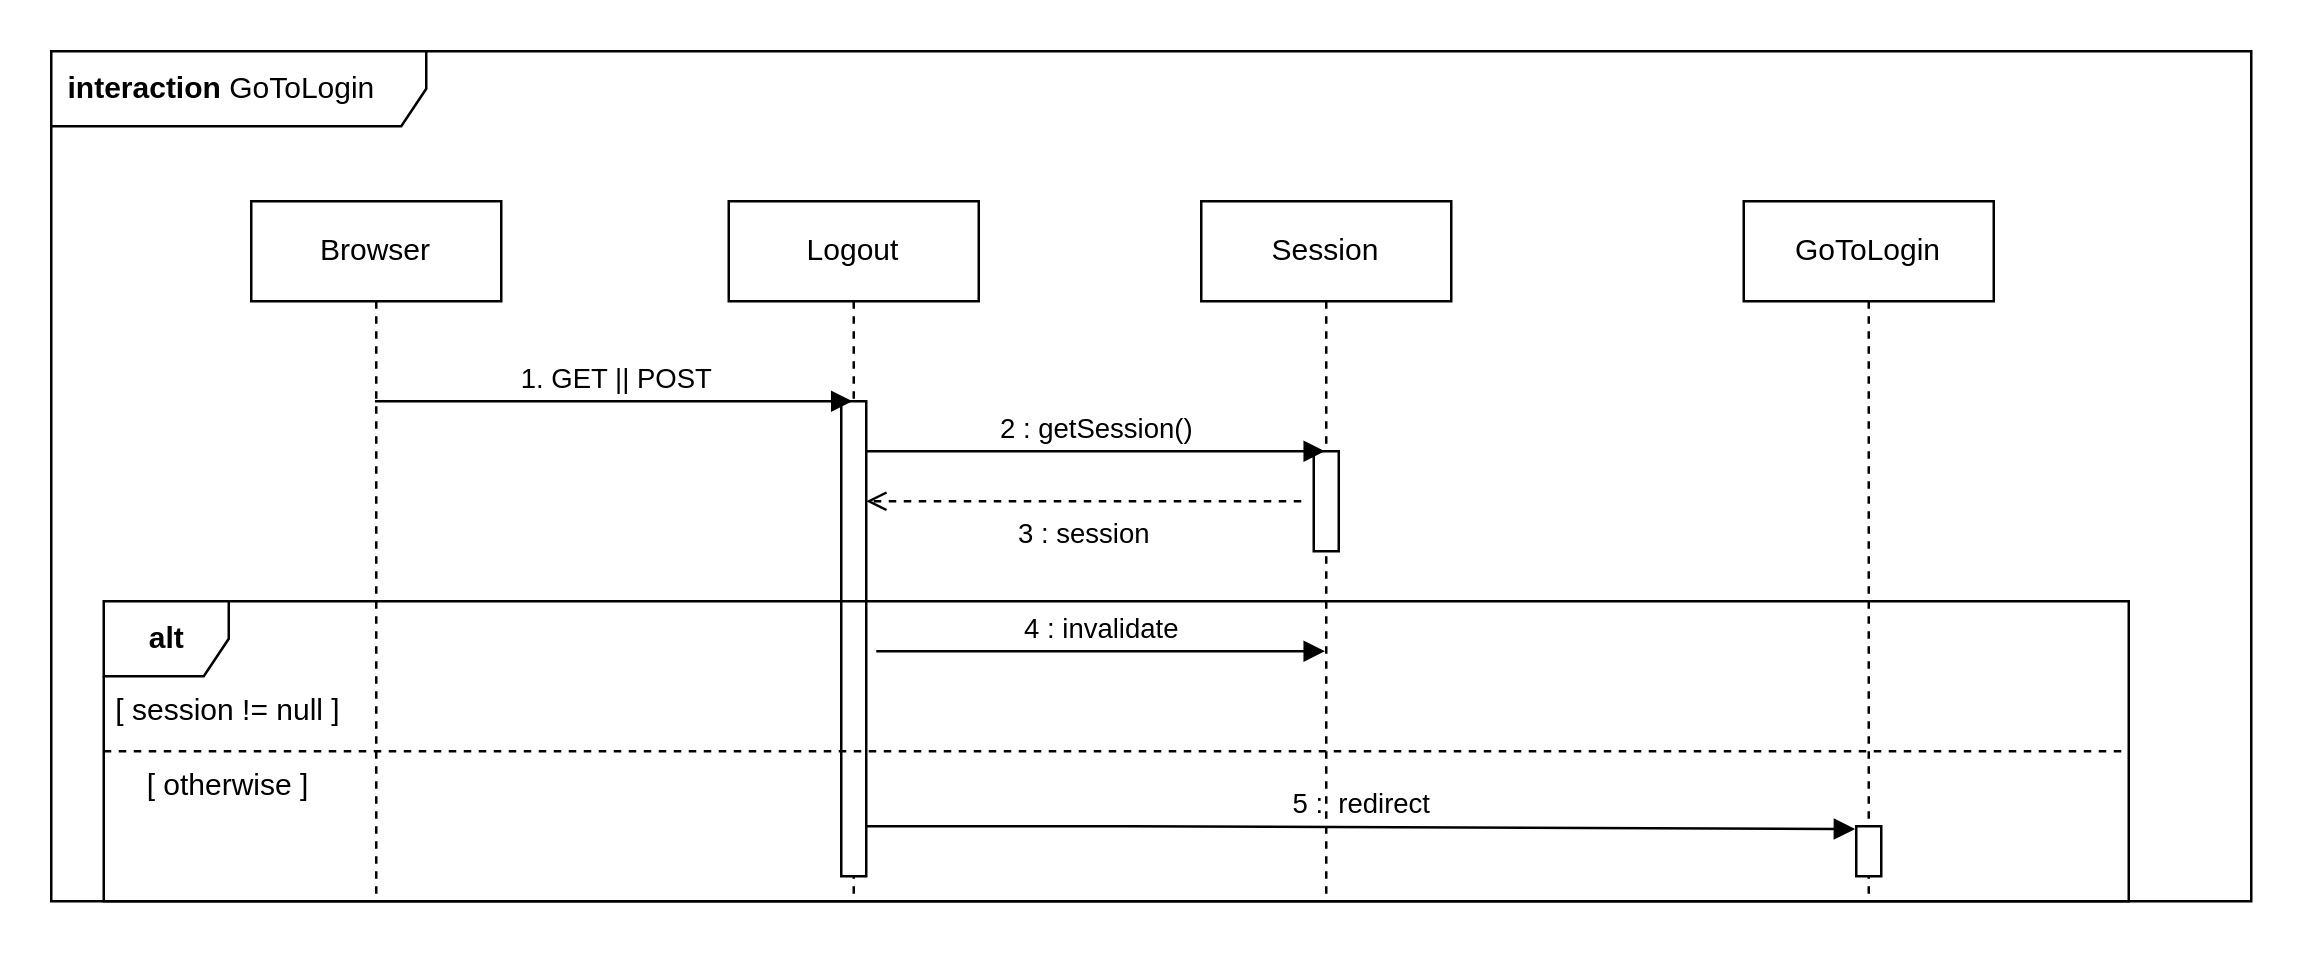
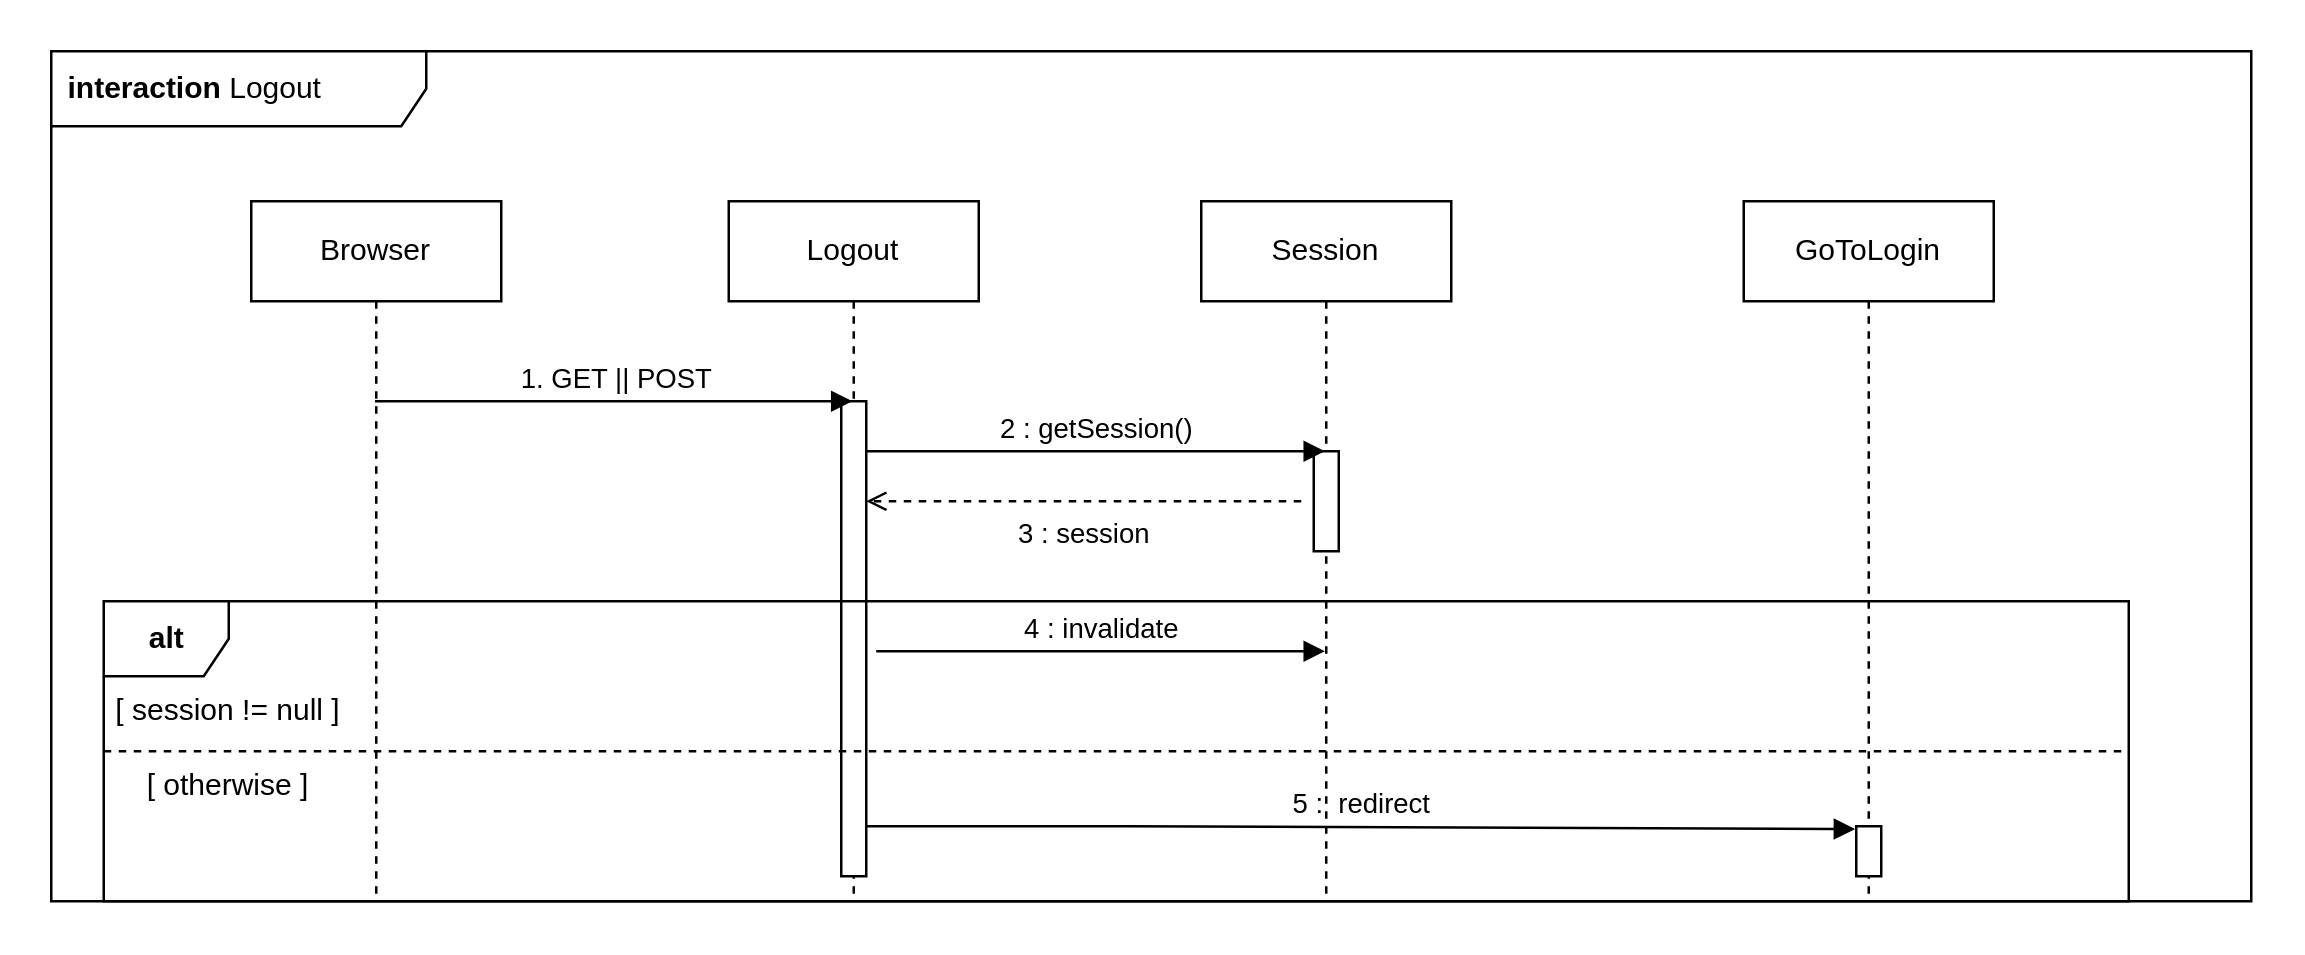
(230, 89) -> (208, 89)
